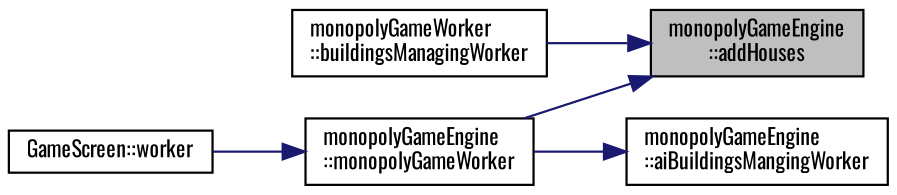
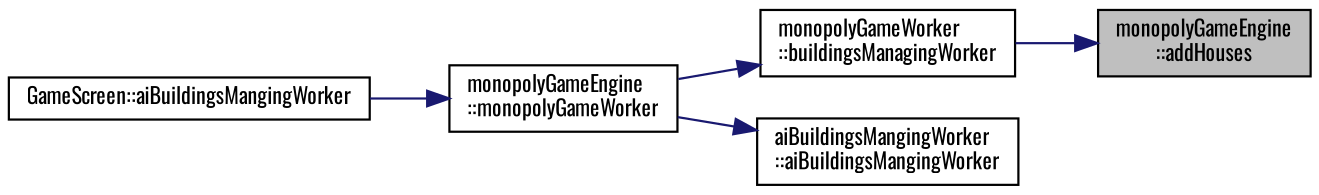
(577, 101) -> (708, 74)
(111, 152) -> (189, 99)
(757, 152) -> (888, 152)
